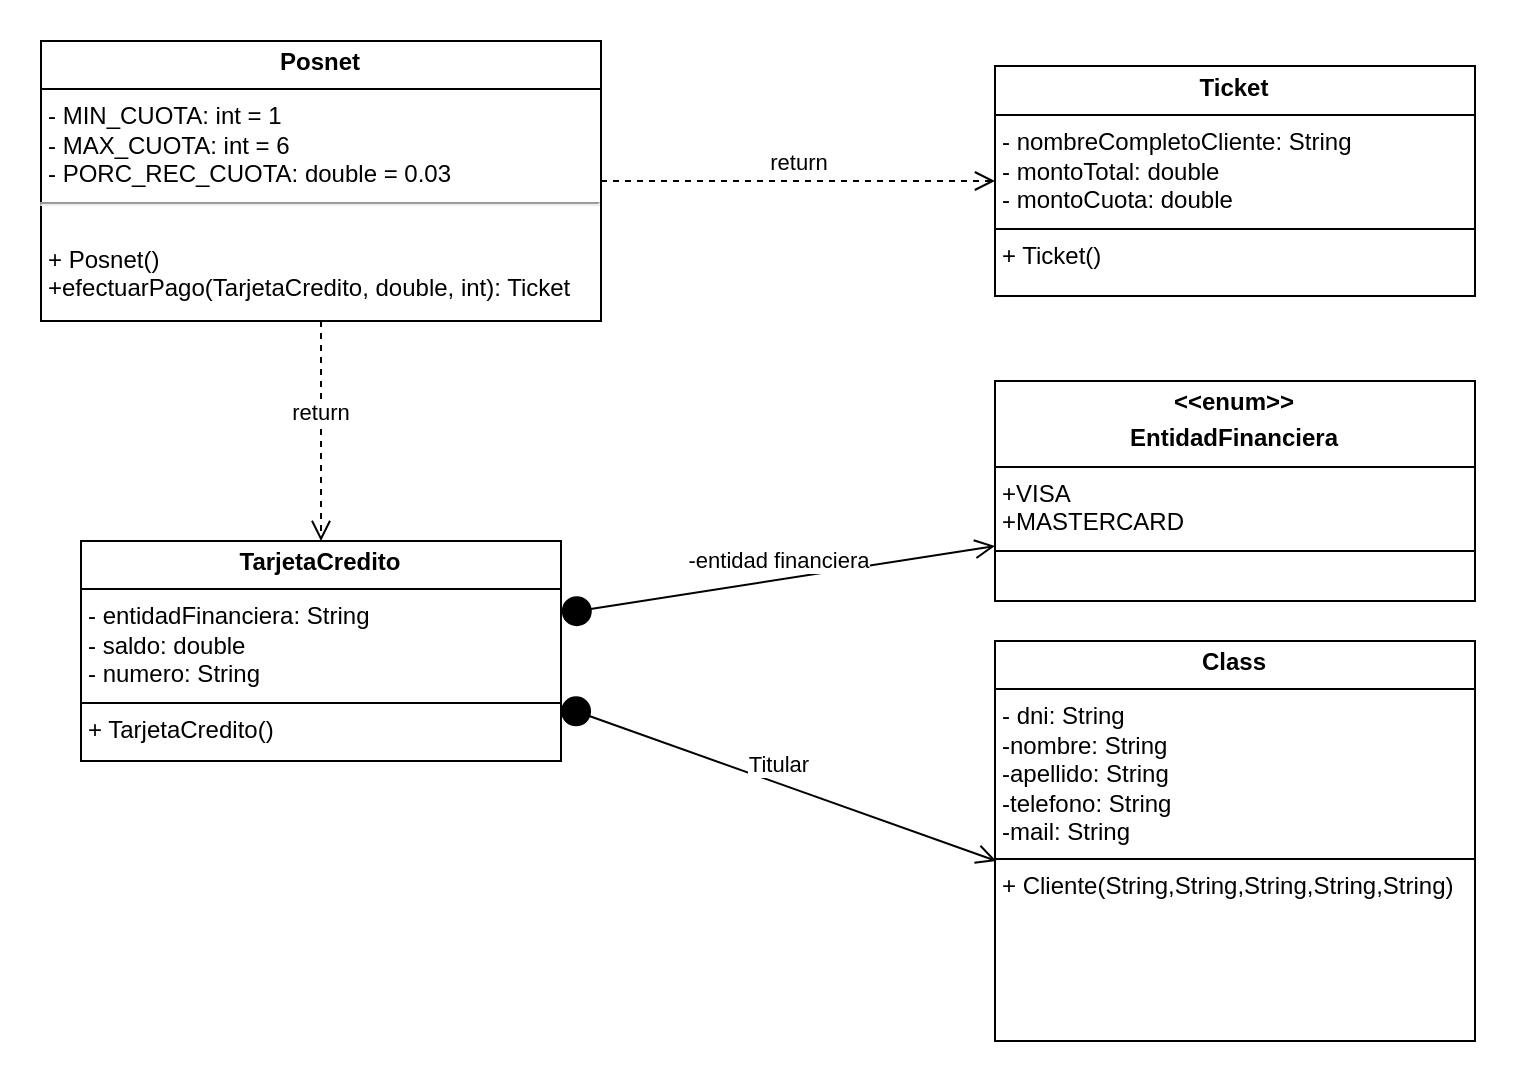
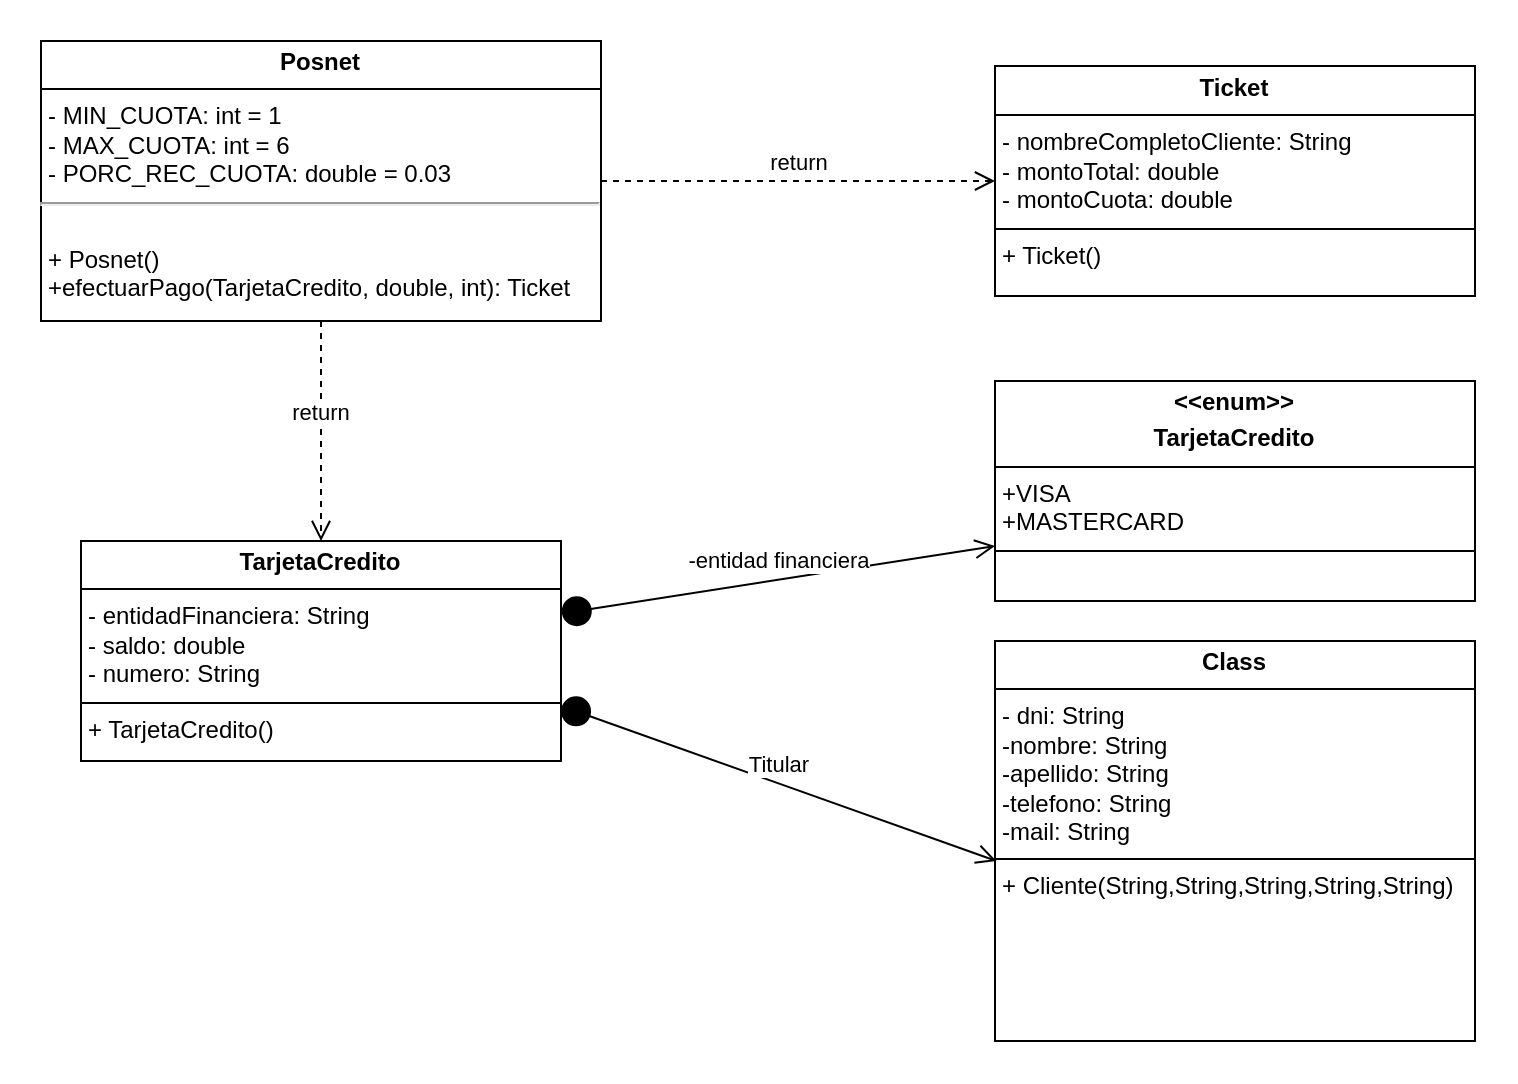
(1100, 439) -> (1086, 439)
